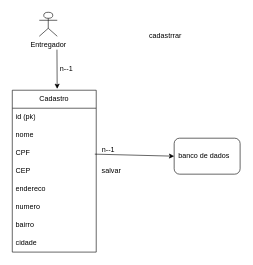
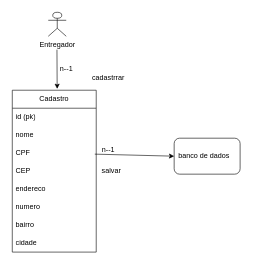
(48, 24) -> (57, 24)
(165, 36) -> (108, 78)
